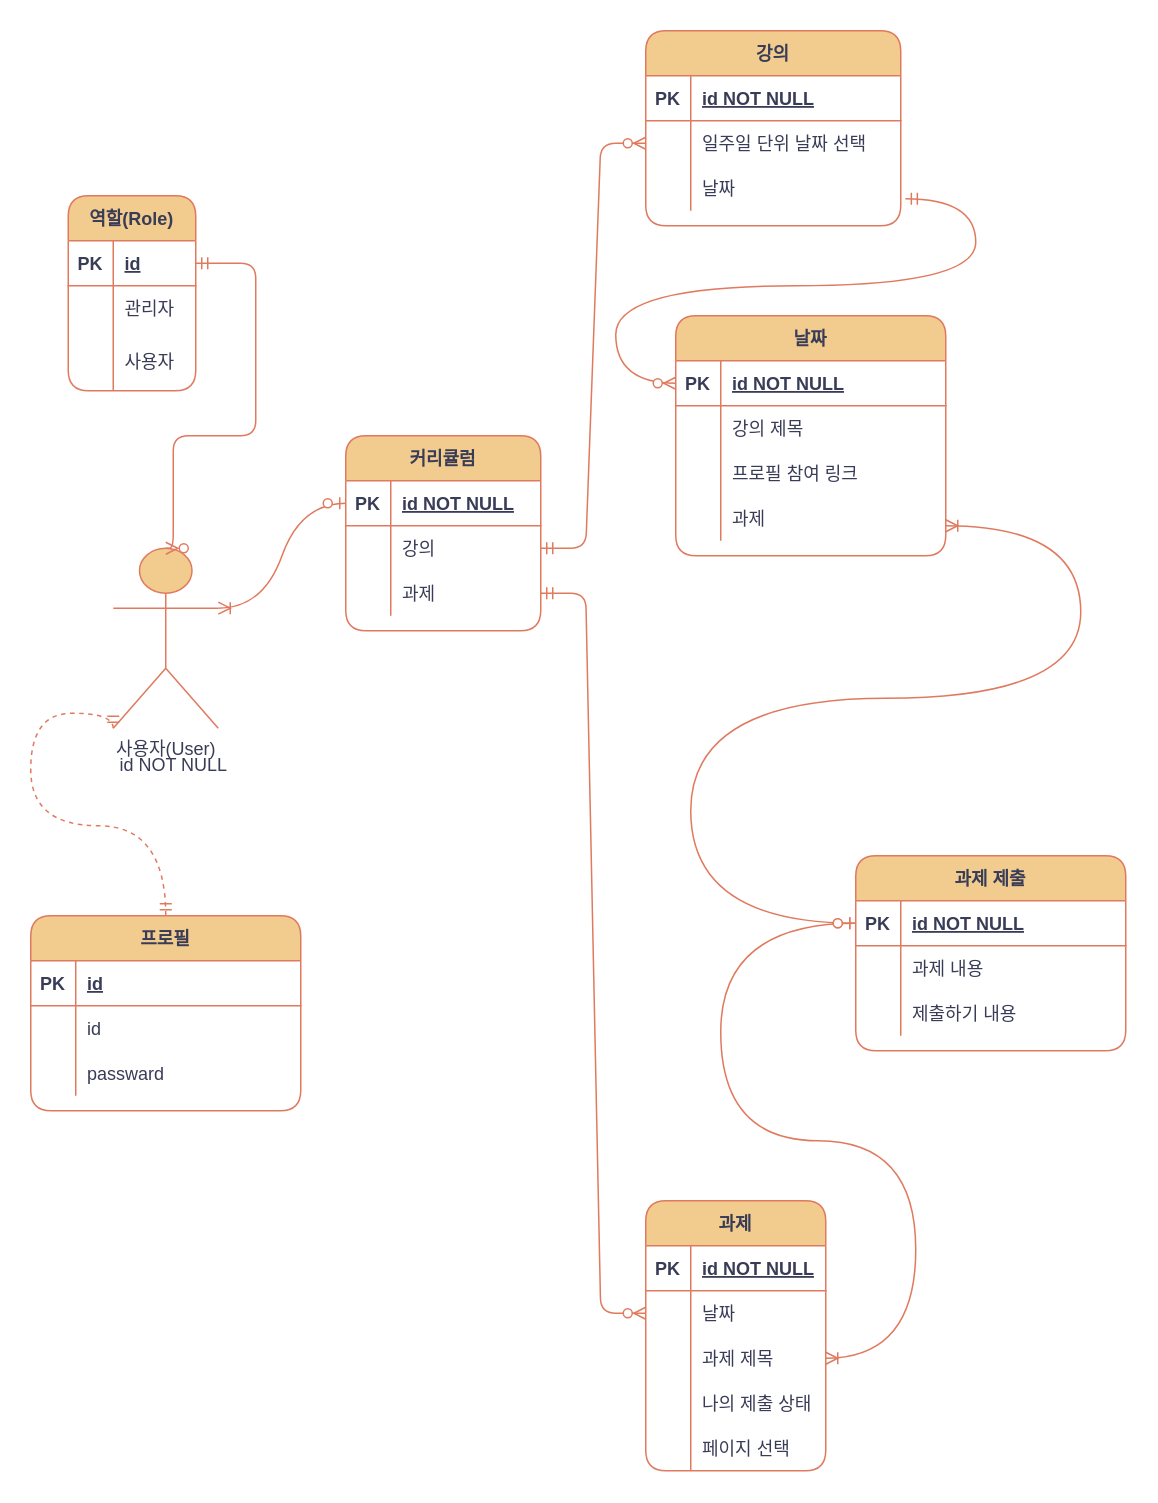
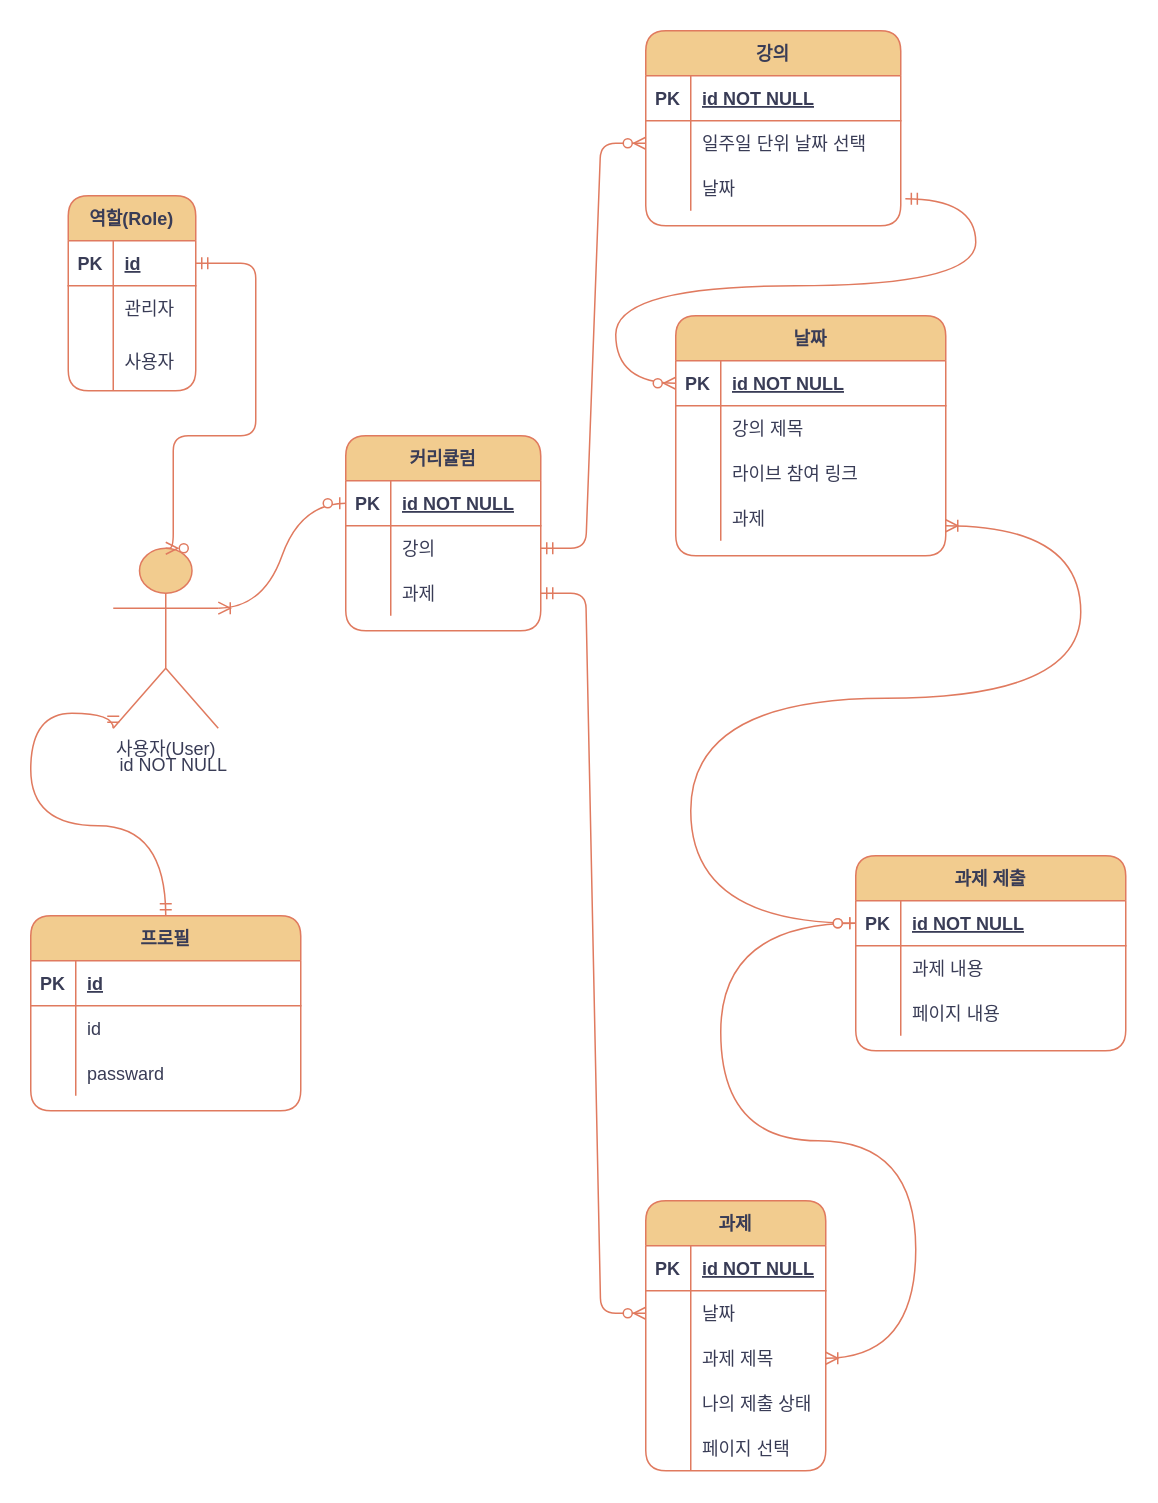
(800, 474) -> (800, 474)
(52, 815) -> (52, 815)
(969, 1014) -> (960, 1014)
